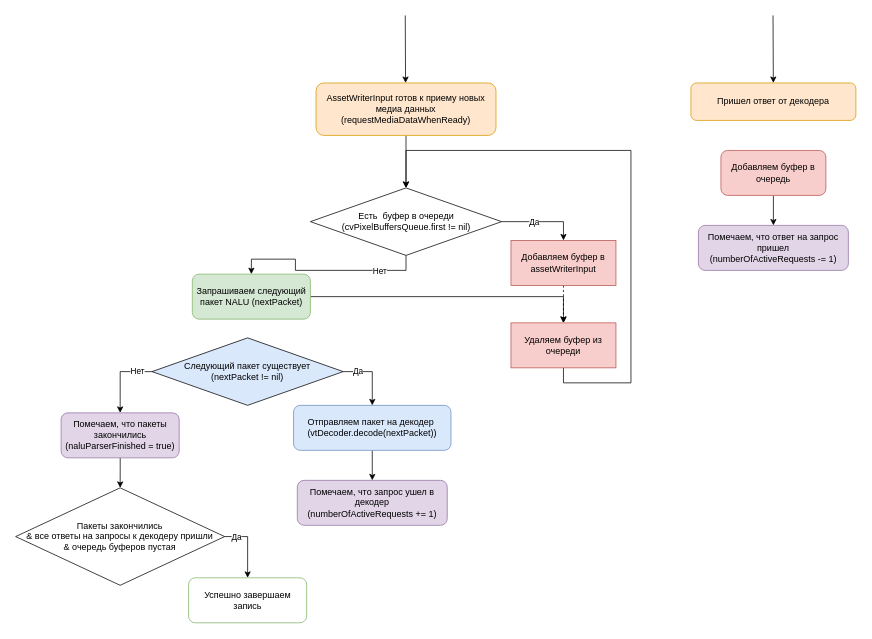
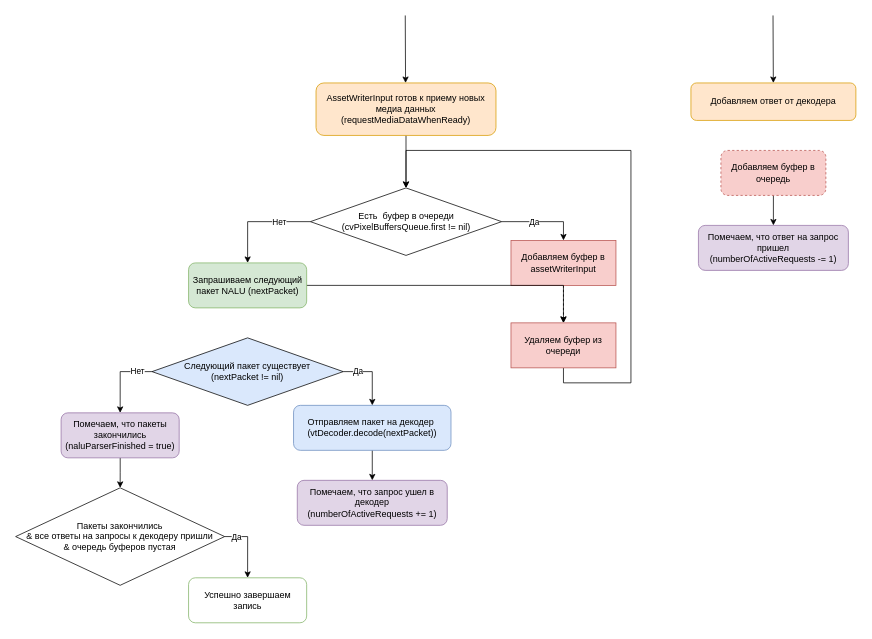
(774, 102) -> (774, 102)
(774, 173) -> (774, 173)
(251, 297) -> (248, 285)
